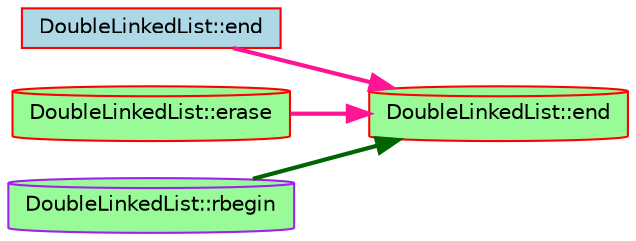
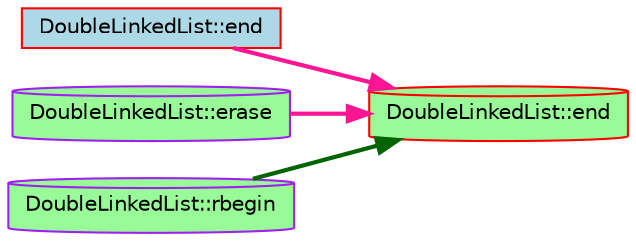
(151, 114) -> (151, 114)
